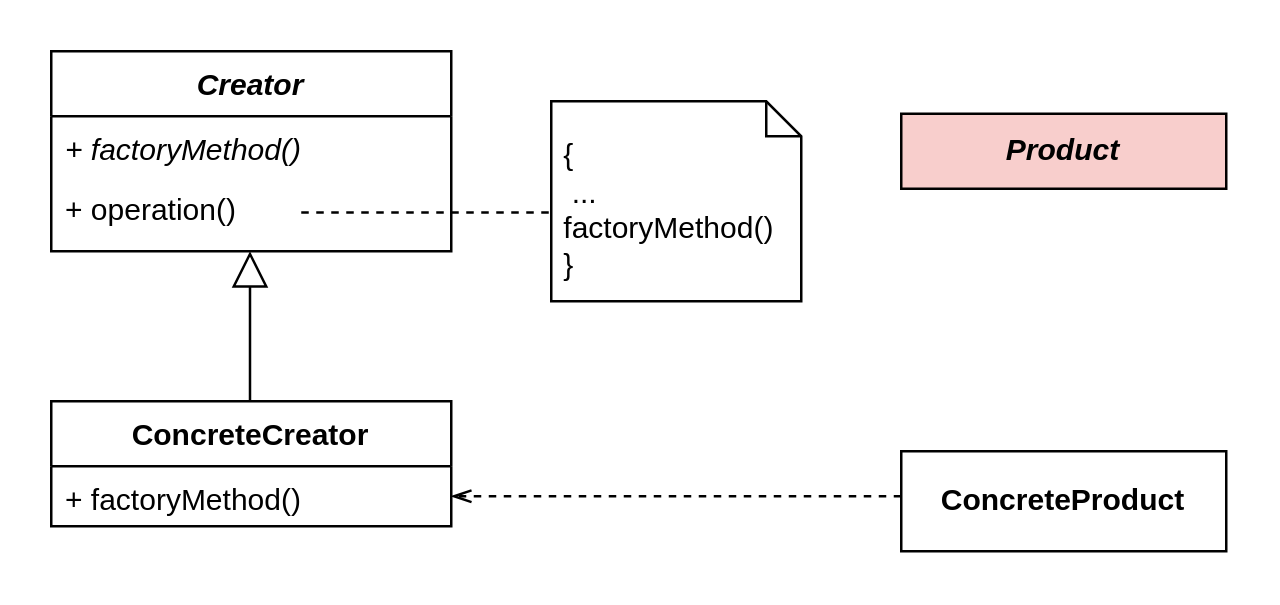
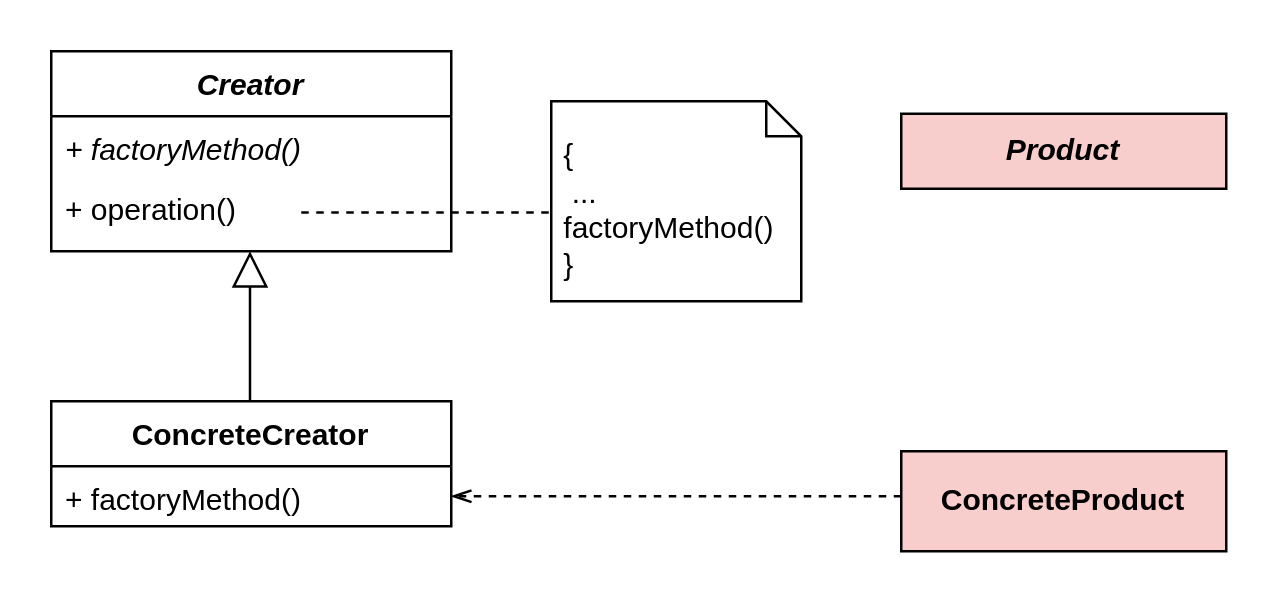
(1064, 501) -> (1064, 501)
